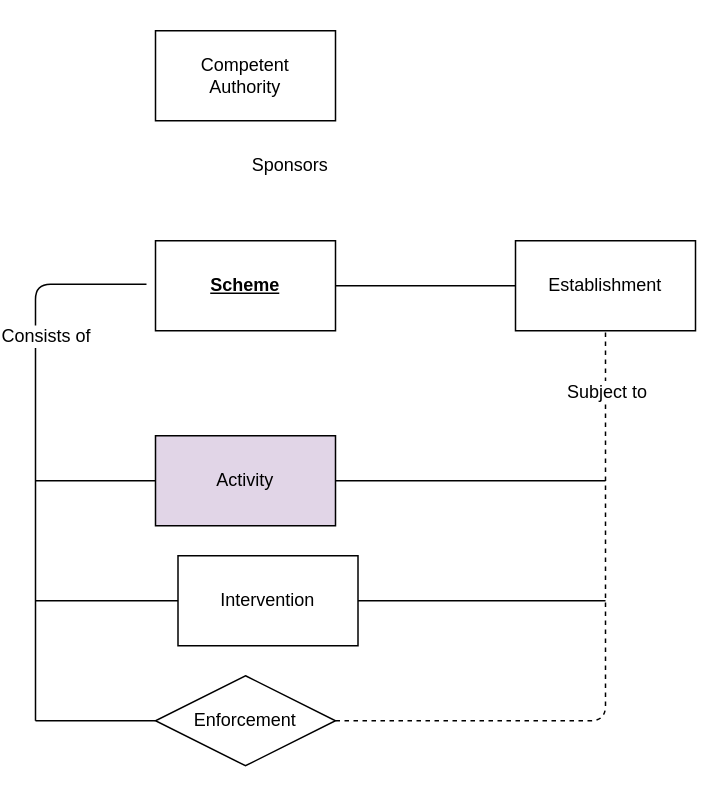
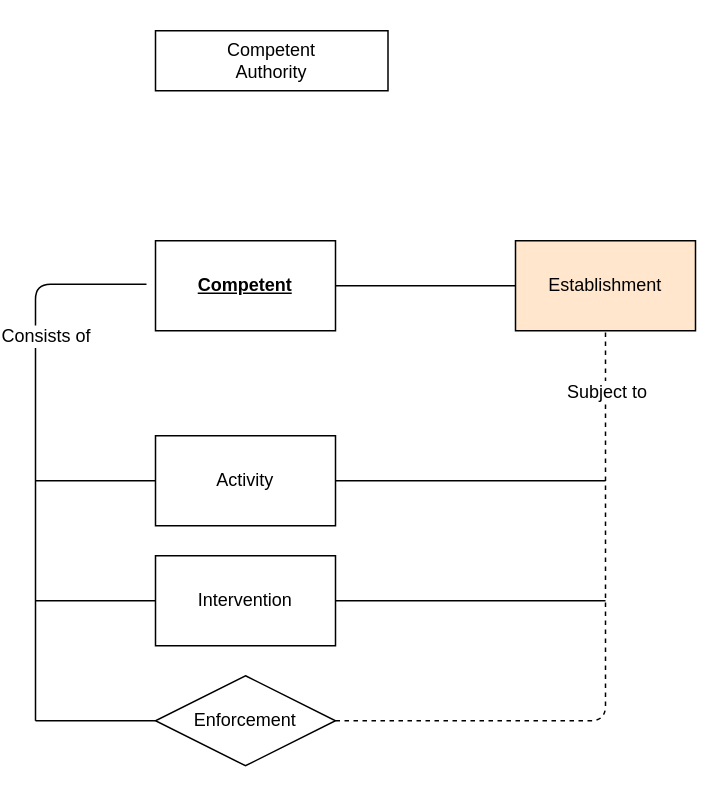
(245, 76) -> (272, 61)
(290, 166) -> none
(245, 286) -> (245, 286)
(605, 286) -> (605, 286)
(245, 481) -> (245, 481)
(268, 601) -> (245, 601)
